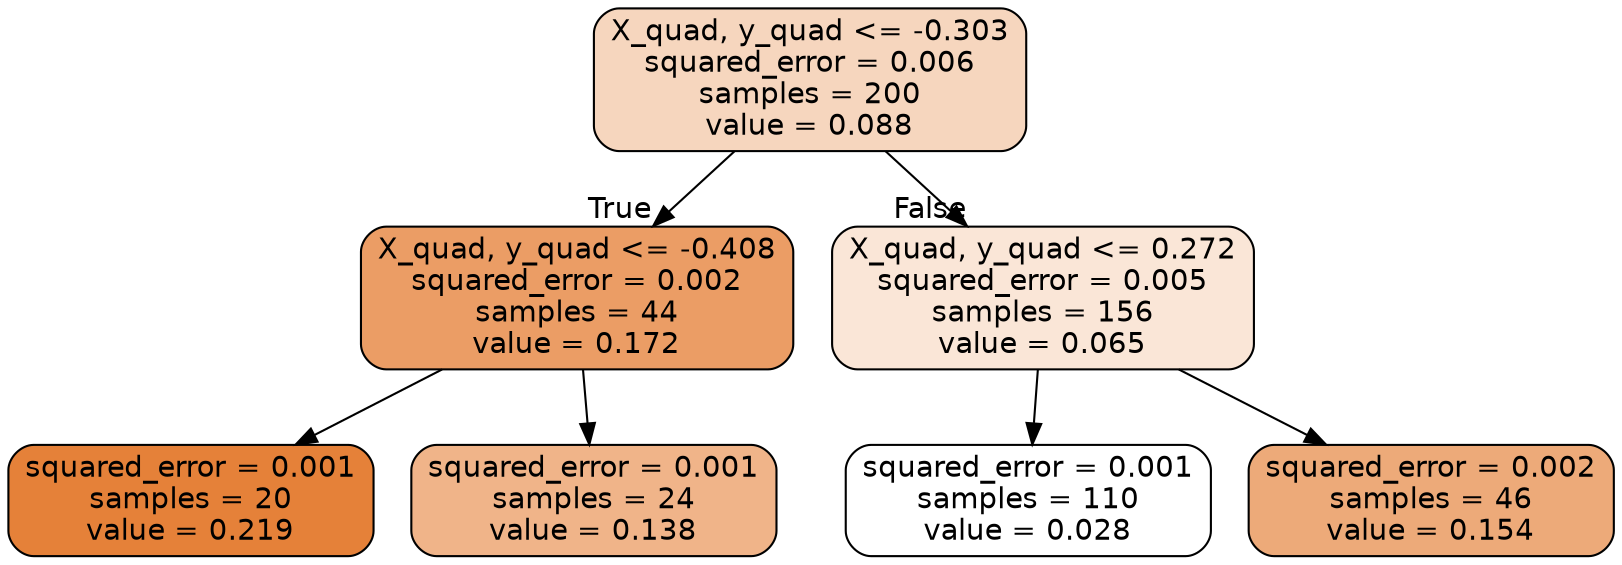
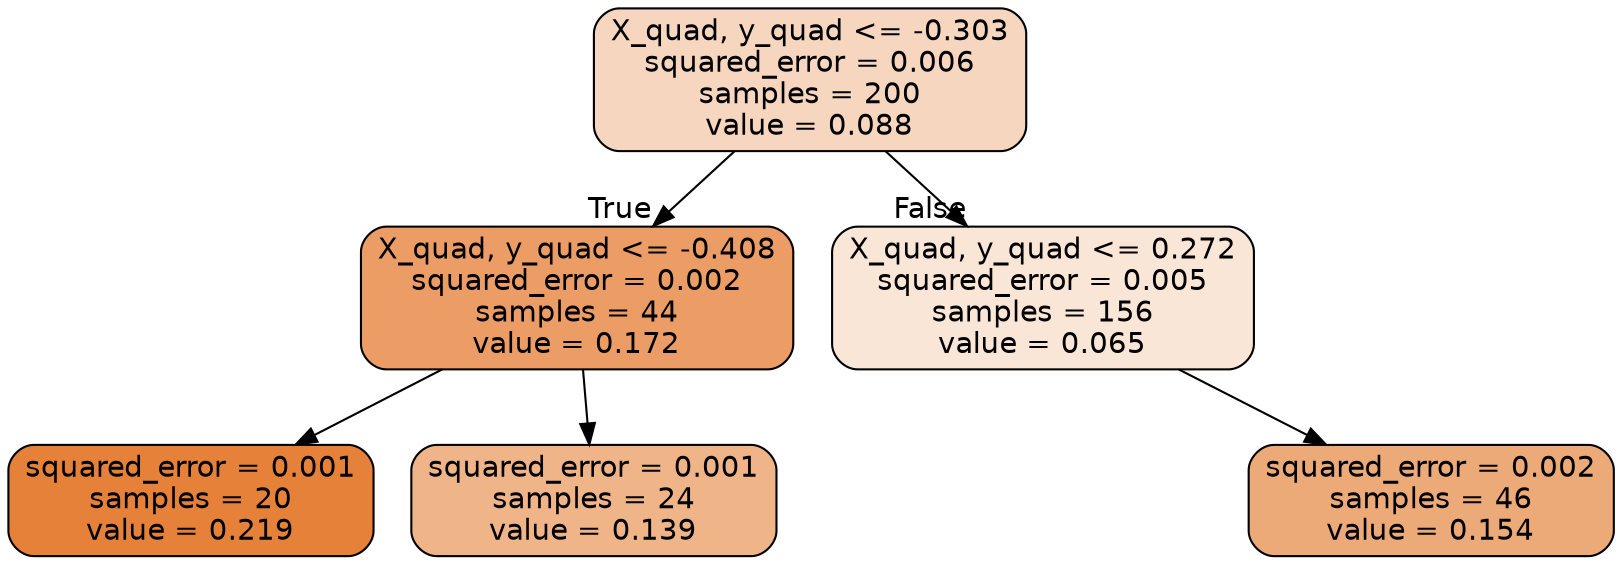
(594, 501) -> (594, 501)
(1028, 501) -> none
